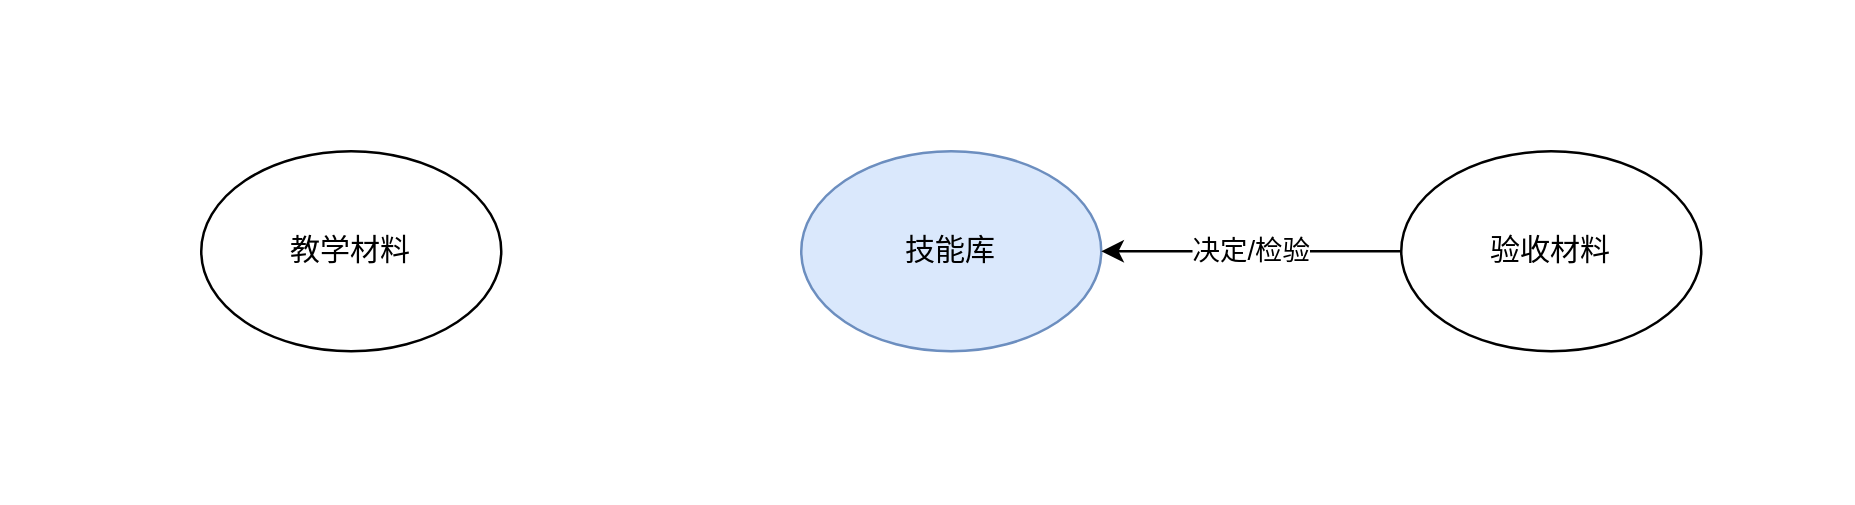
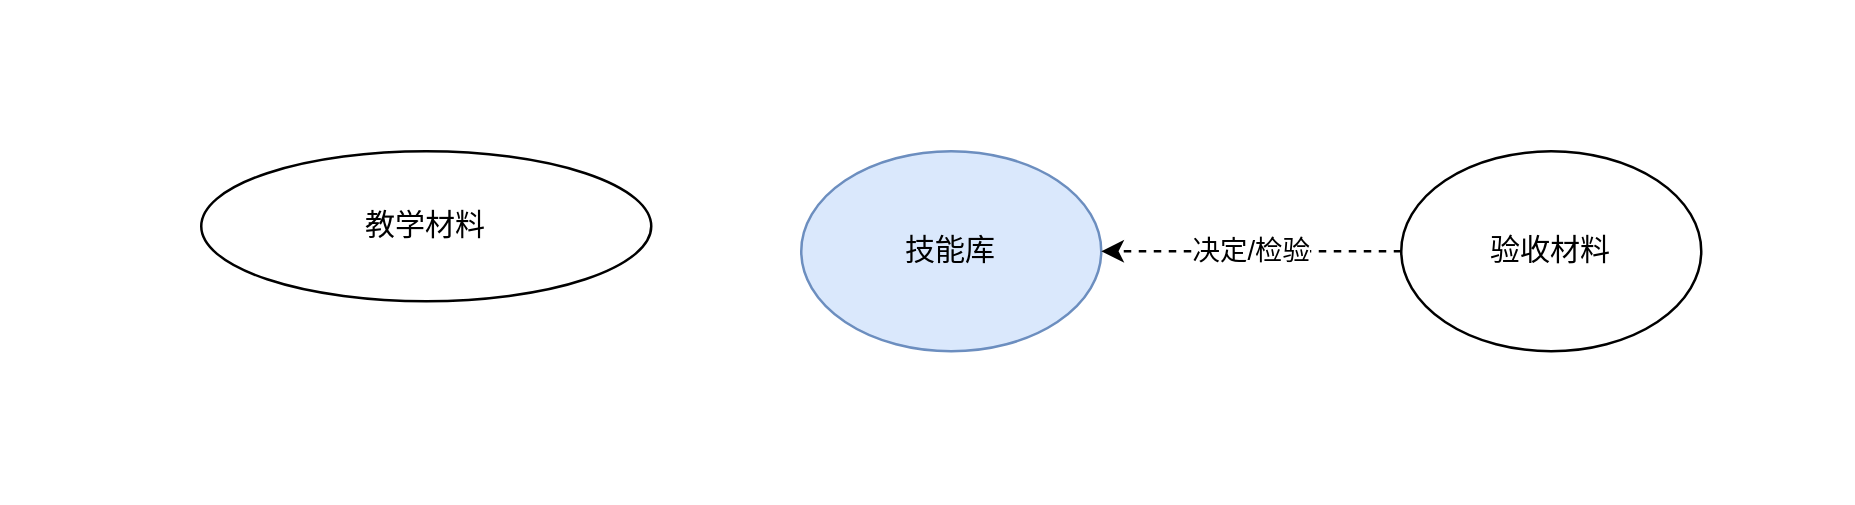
(351, 251) -> (426, 226)
(1354, 251) -> (1354, 251)
